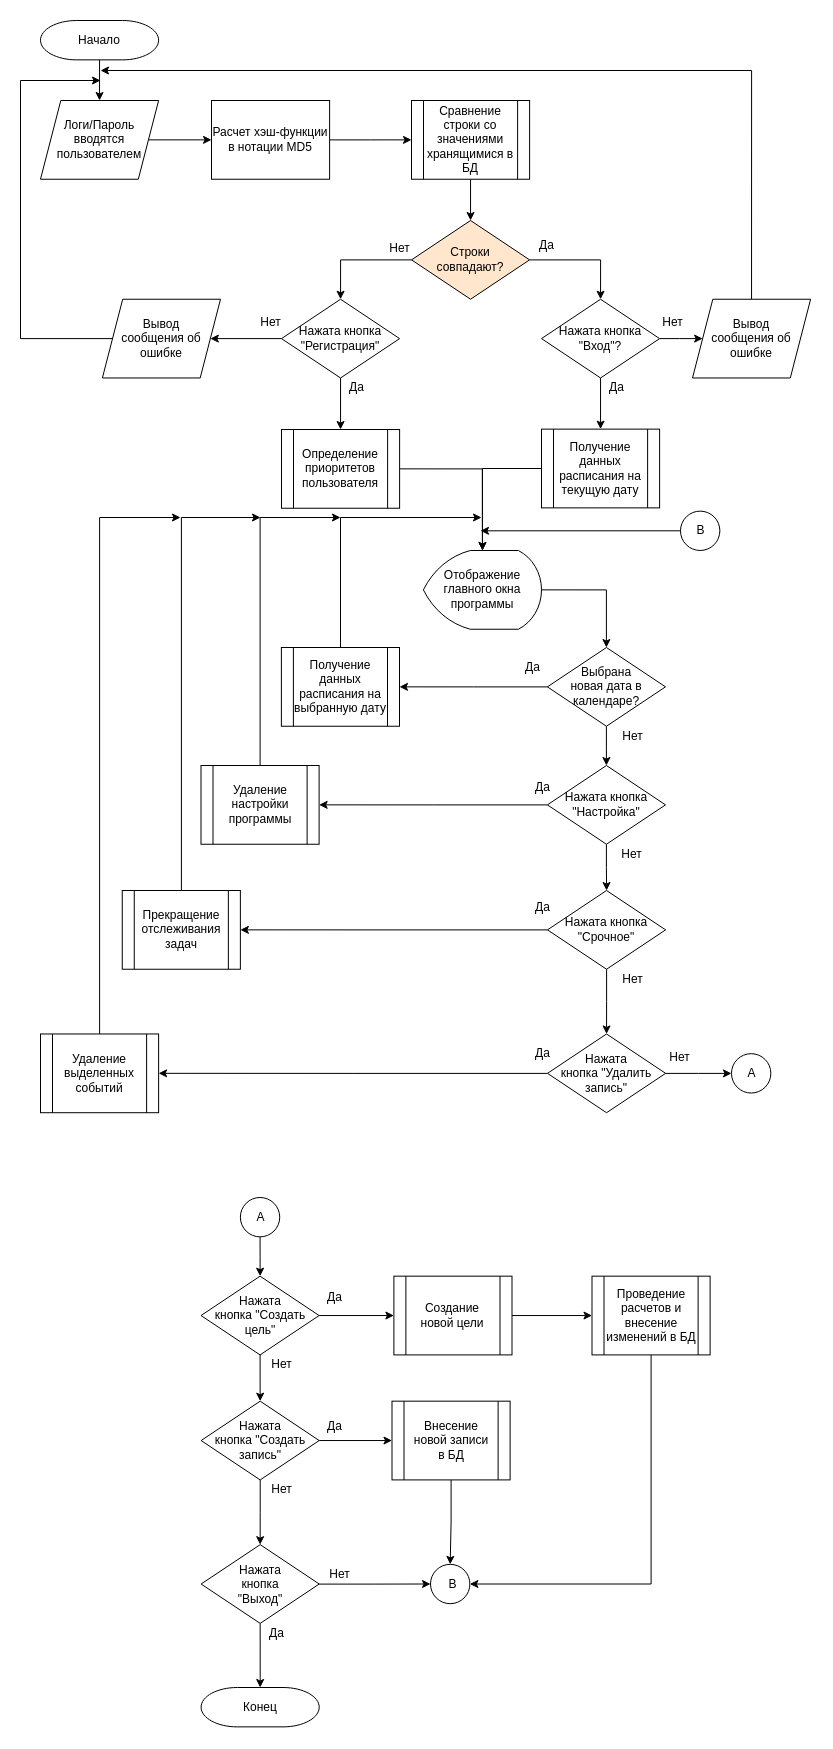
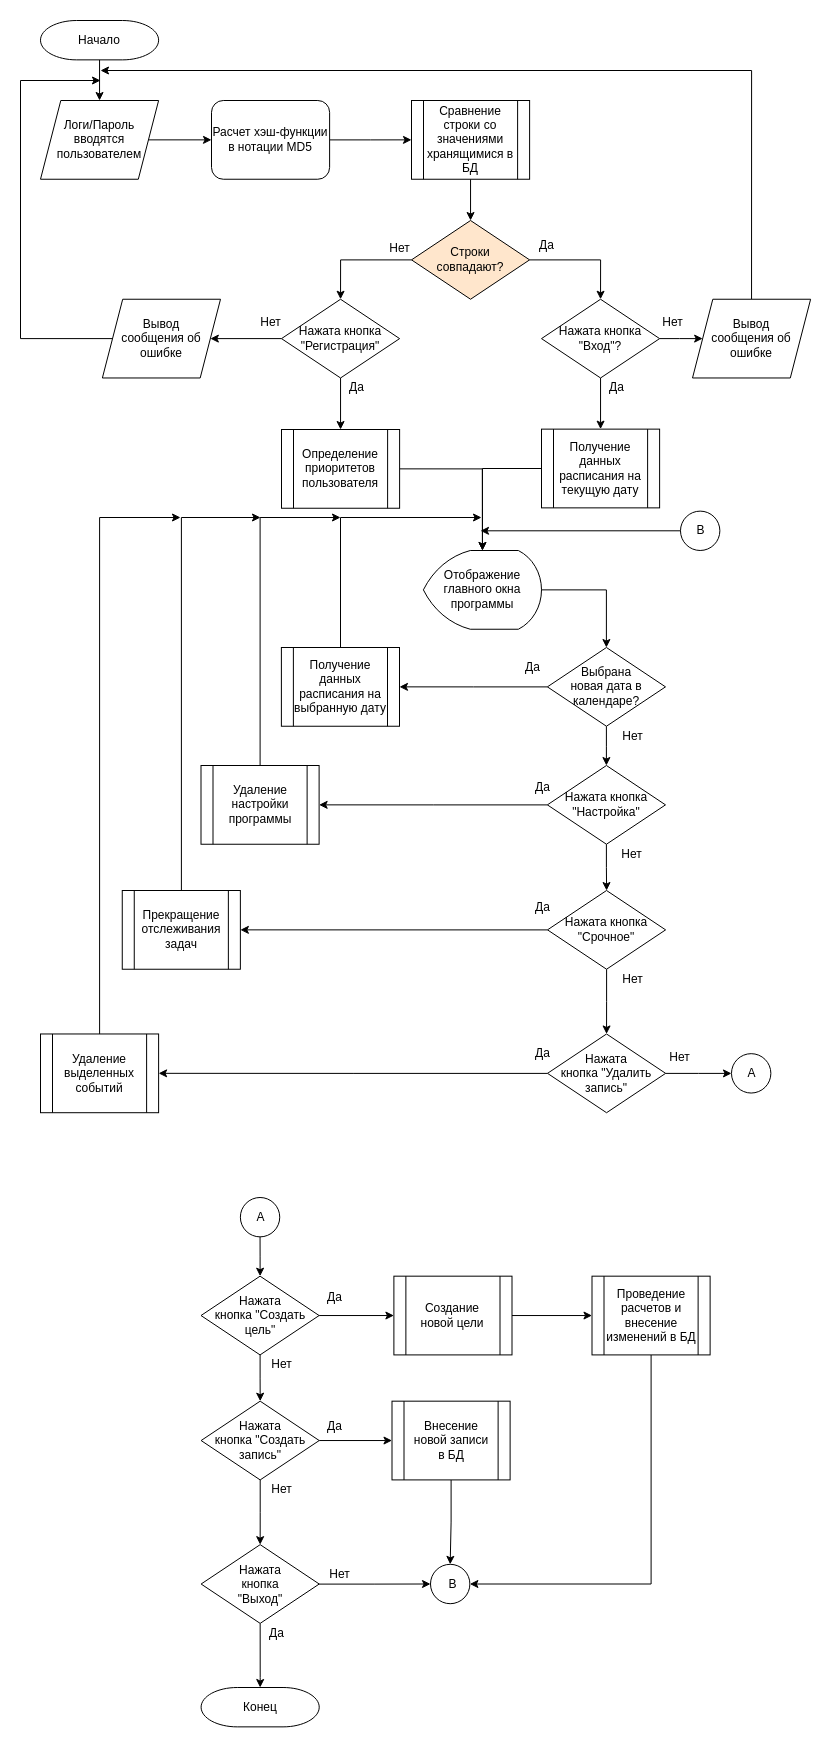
(271, 140) -> (271, 140)
